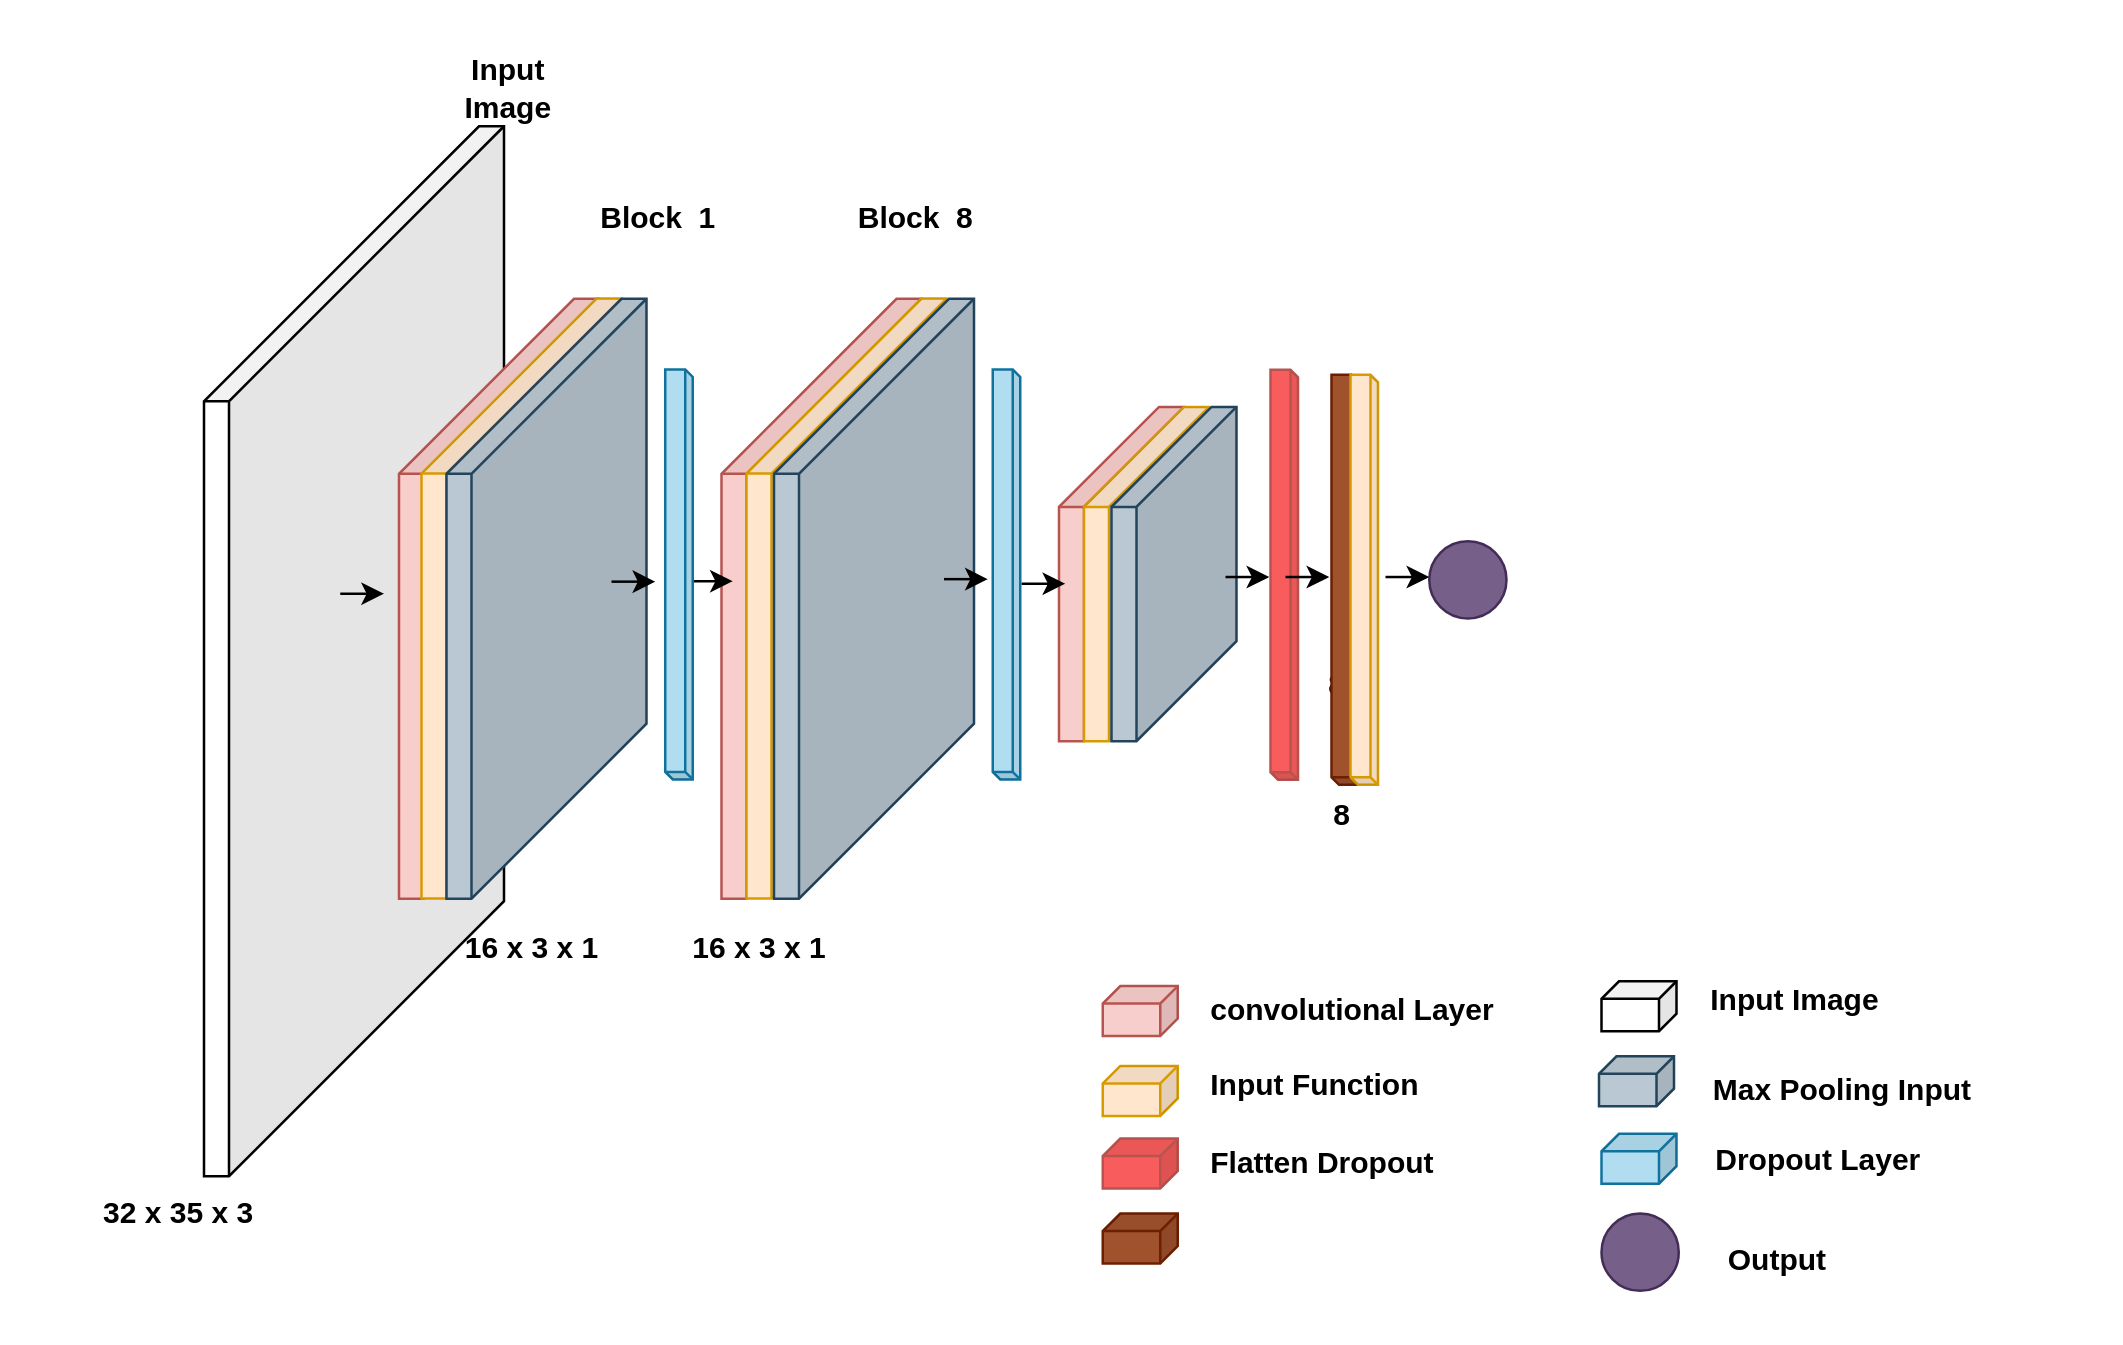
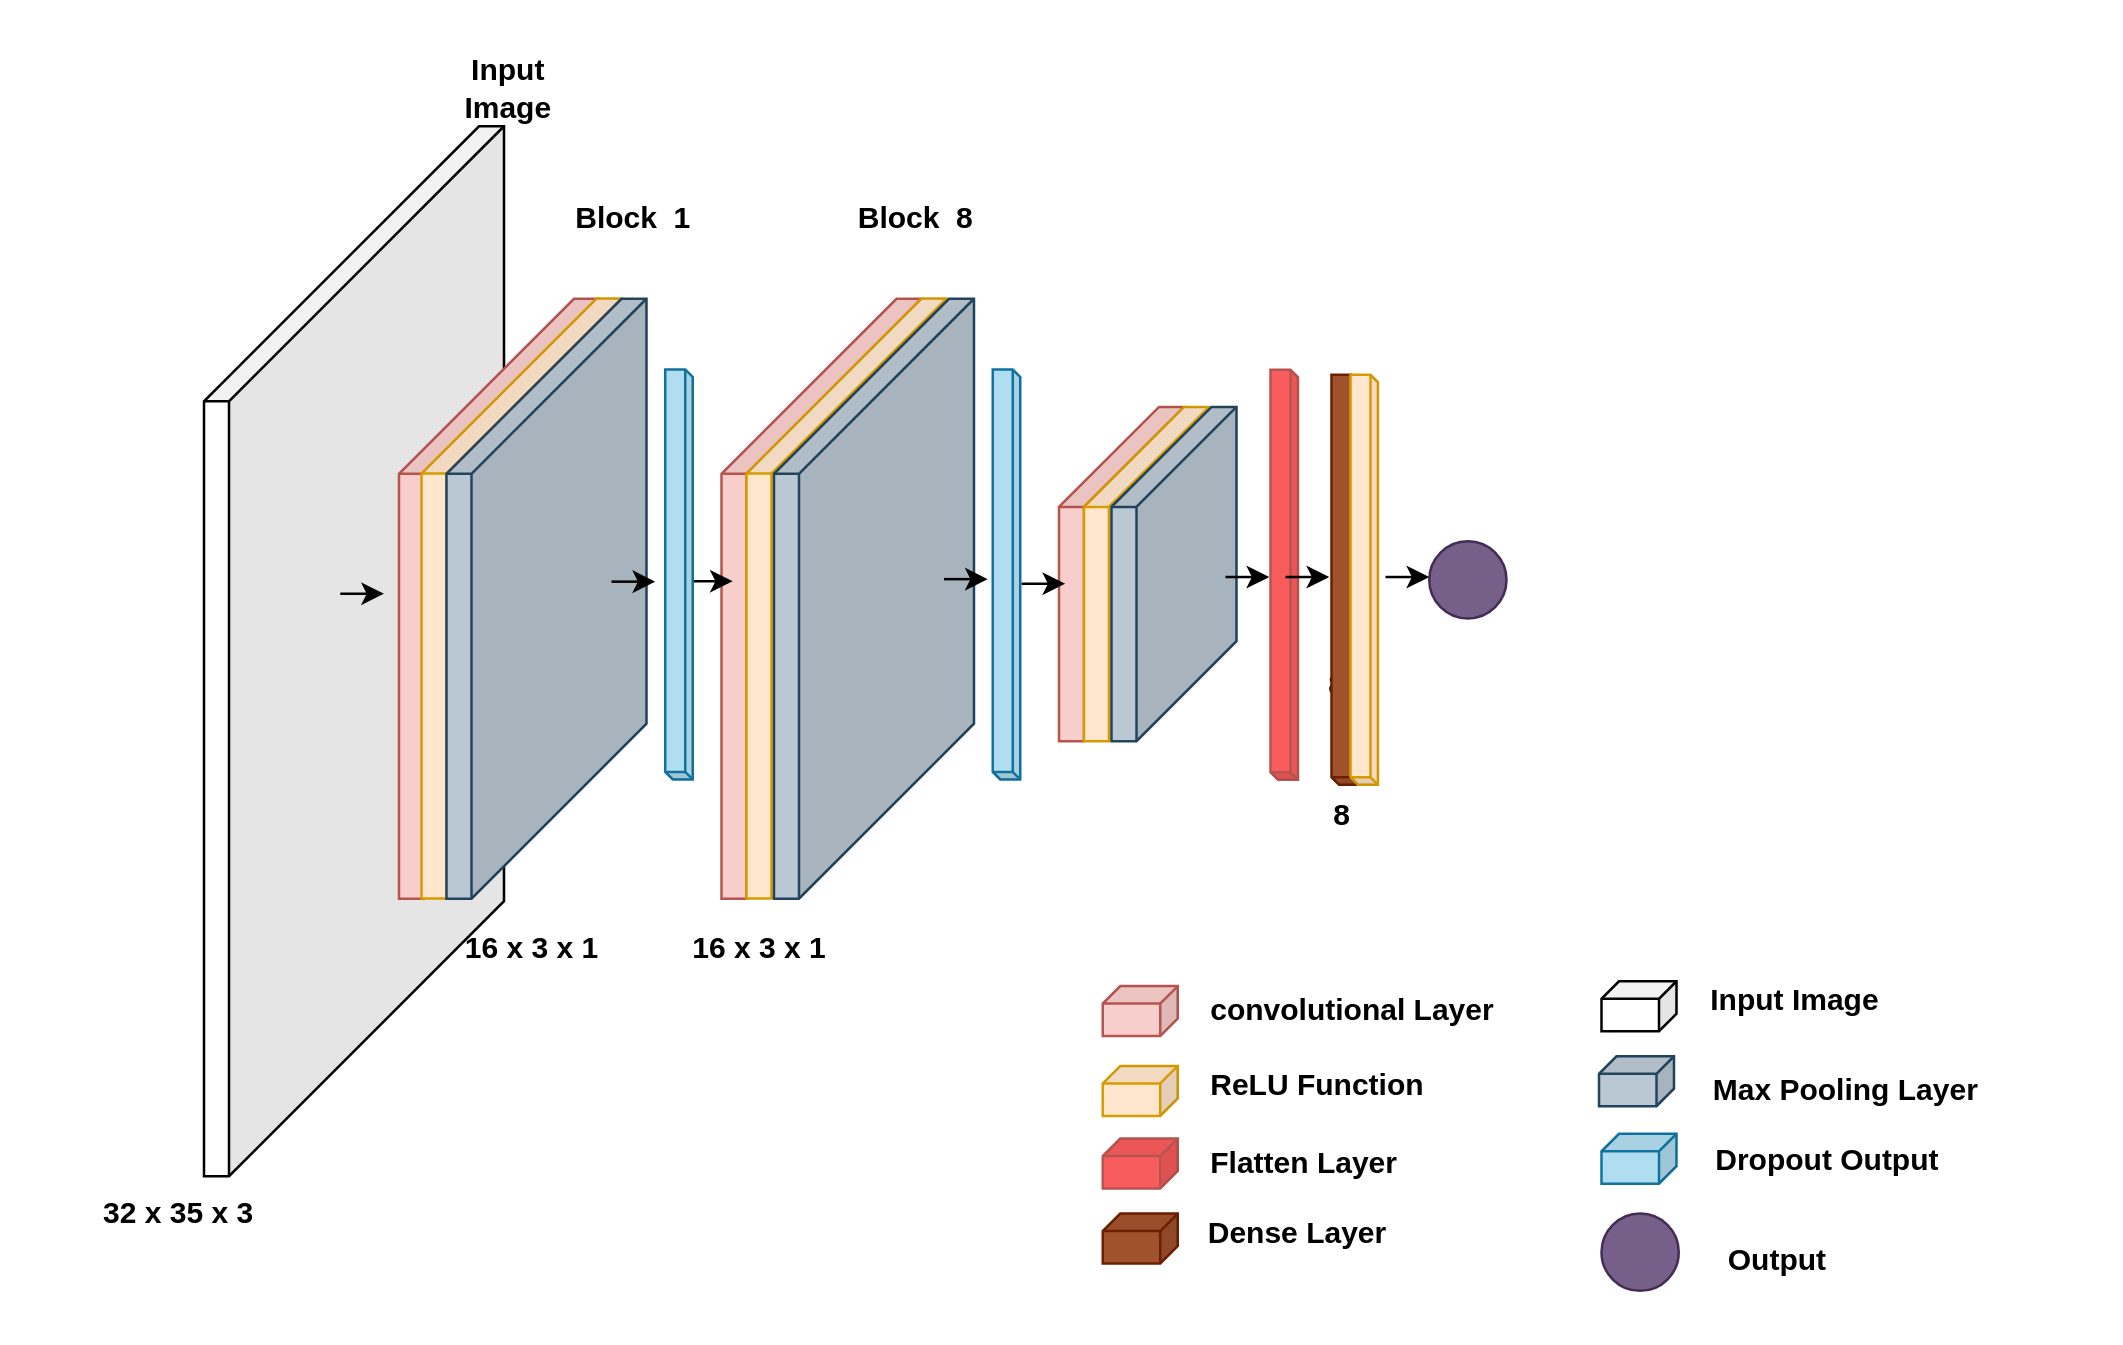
(659, 219) -> (634, 219)
(1321, 1086) -> (1313, 1086)
(1841, 1091) -> (1841, 1091)
(1822, 1161) -> (1830, 1161)
(1329, 1164) -> (1313, 1164)
none -> (1375, 1234)
